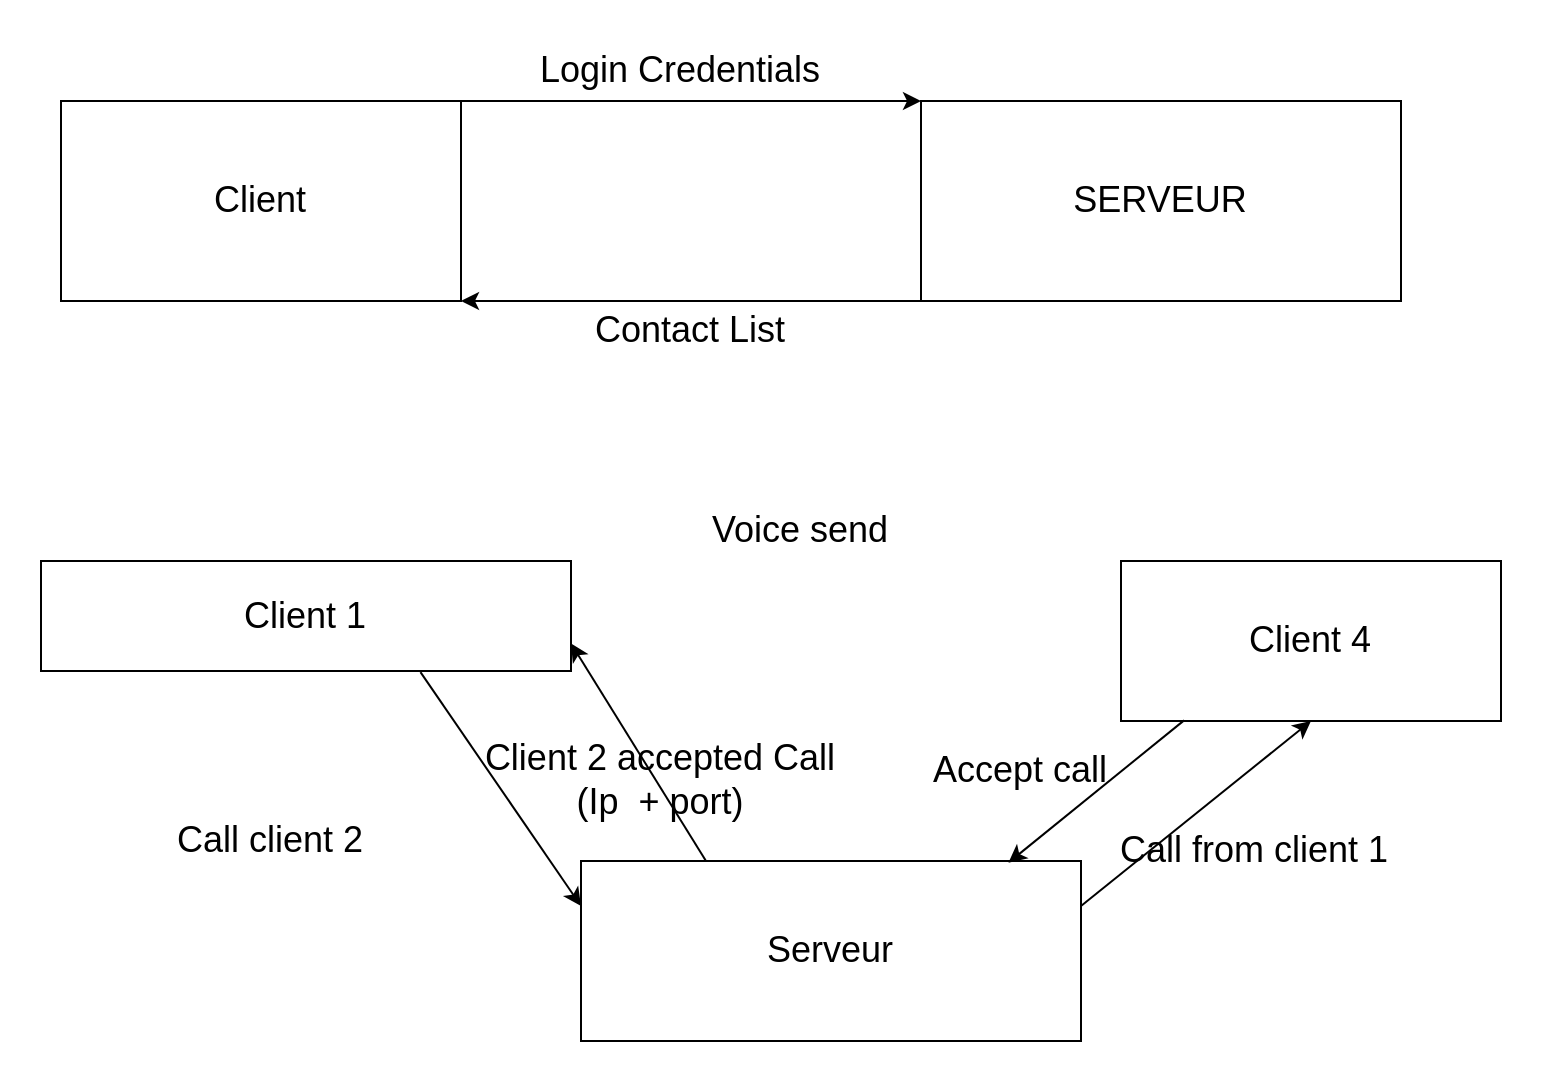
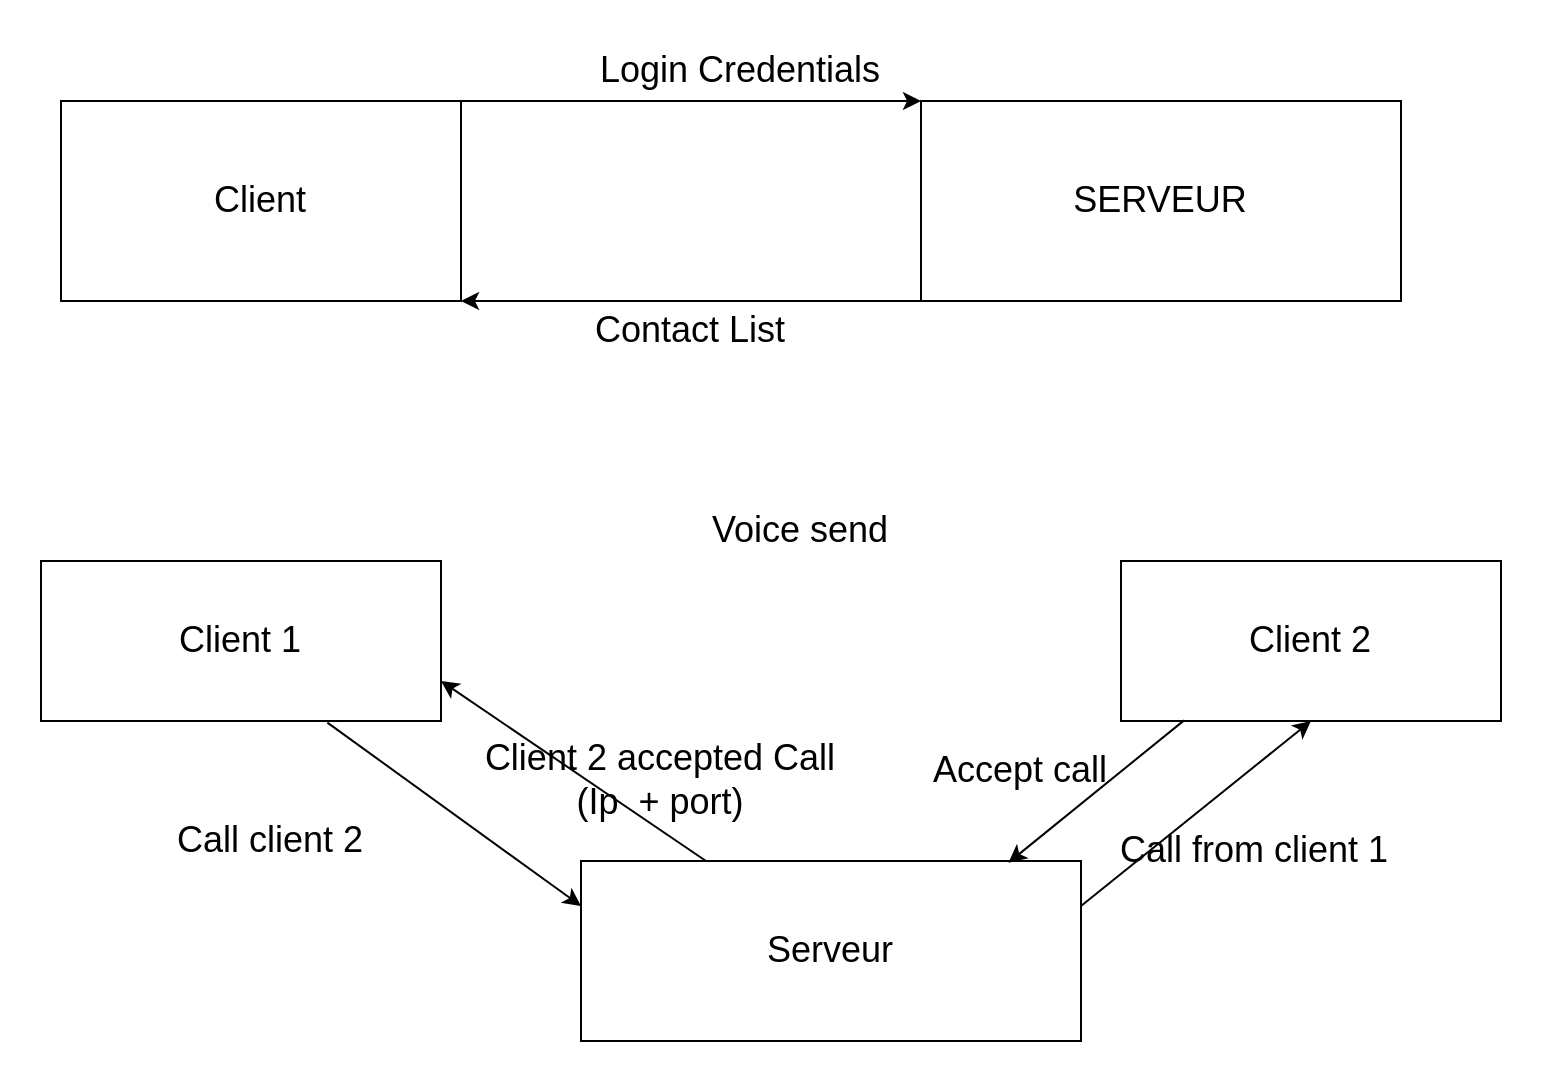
(681, 71) -> (741, 71)
(306, 616) -> (241, 641)
(1311, 641) -> (1311, 641)
